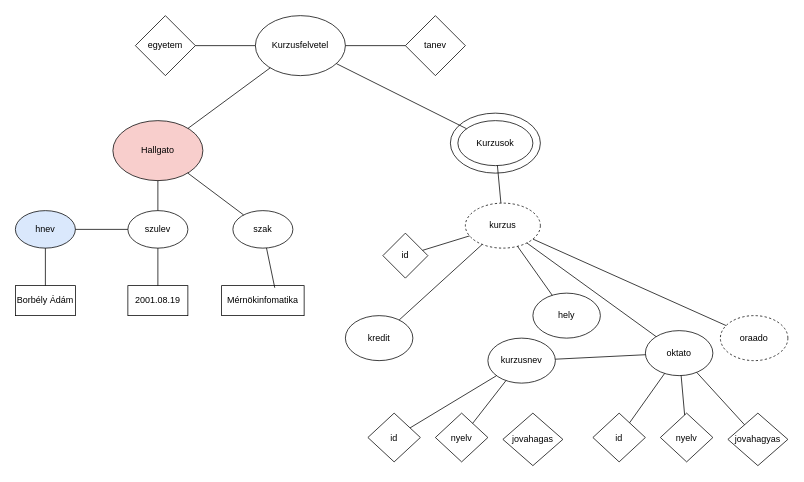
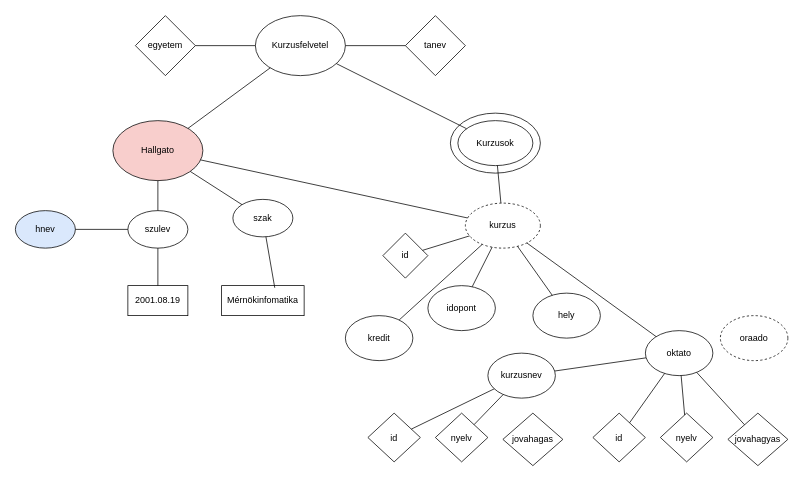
(263, 229) -> (263, 218)
(45, 267) -> none
none -> (482, 267)
(629, 282) -> (335, 189)
(45, 300) -> none
none -> (462, 308)
(522, 360) -> (522, 375)
